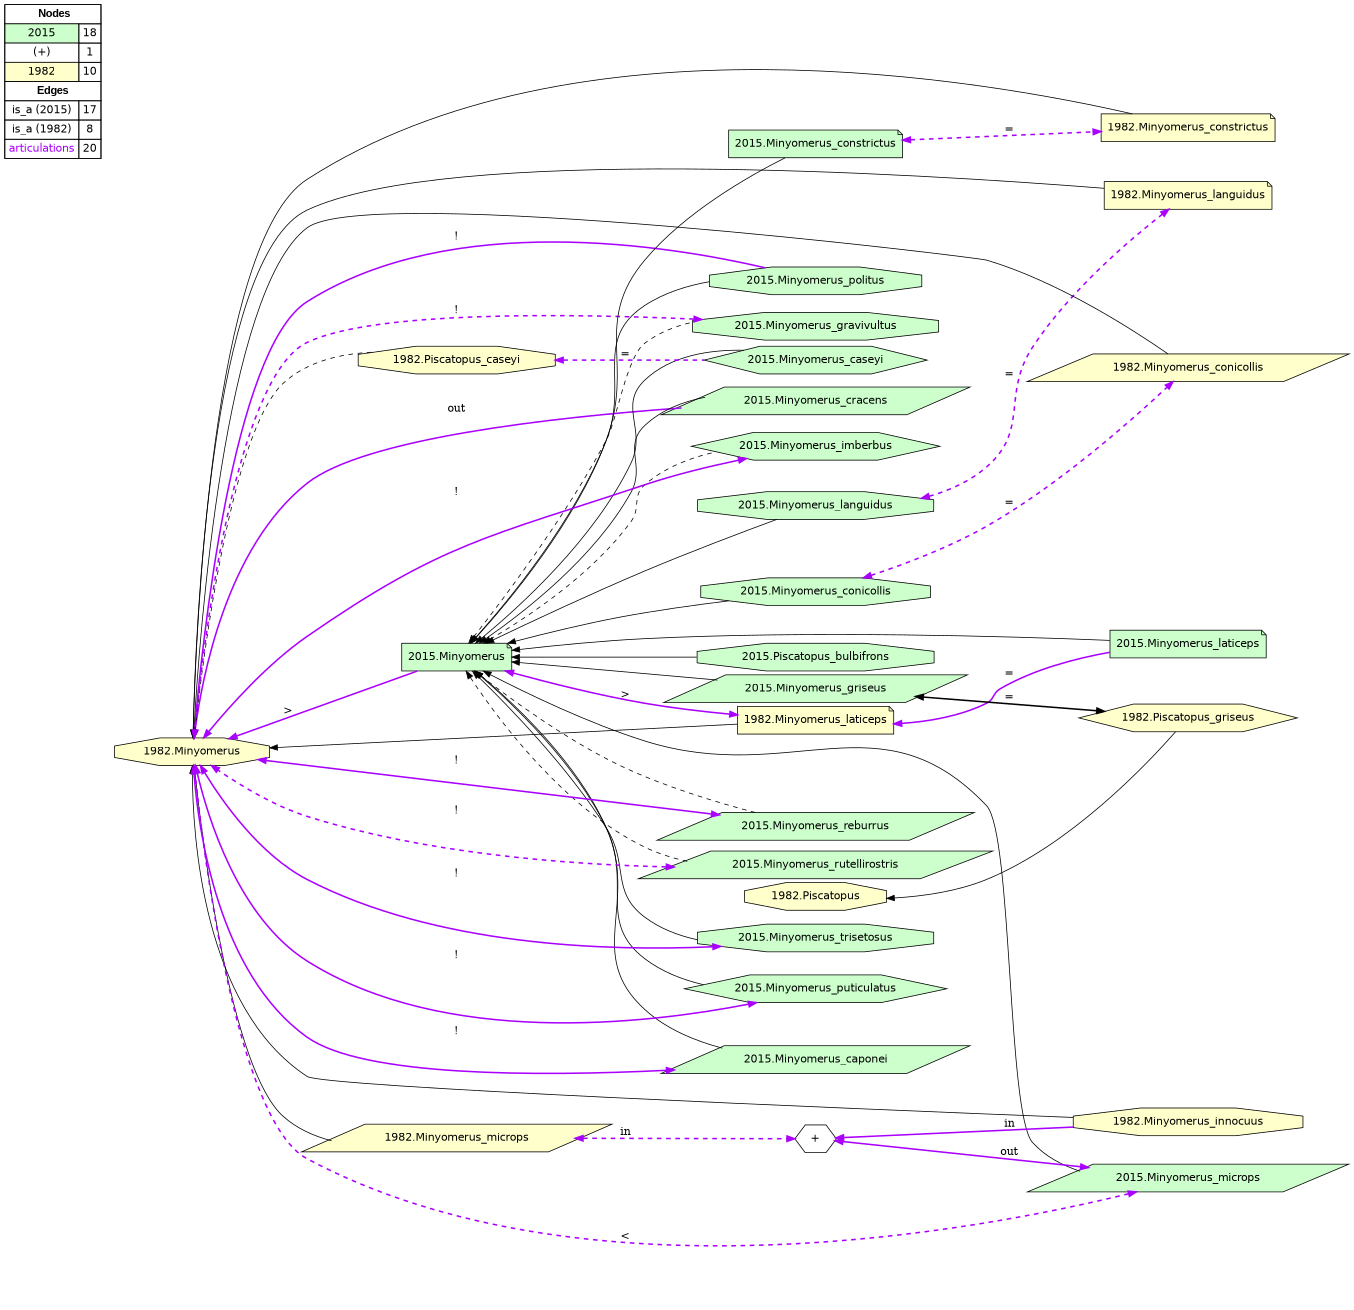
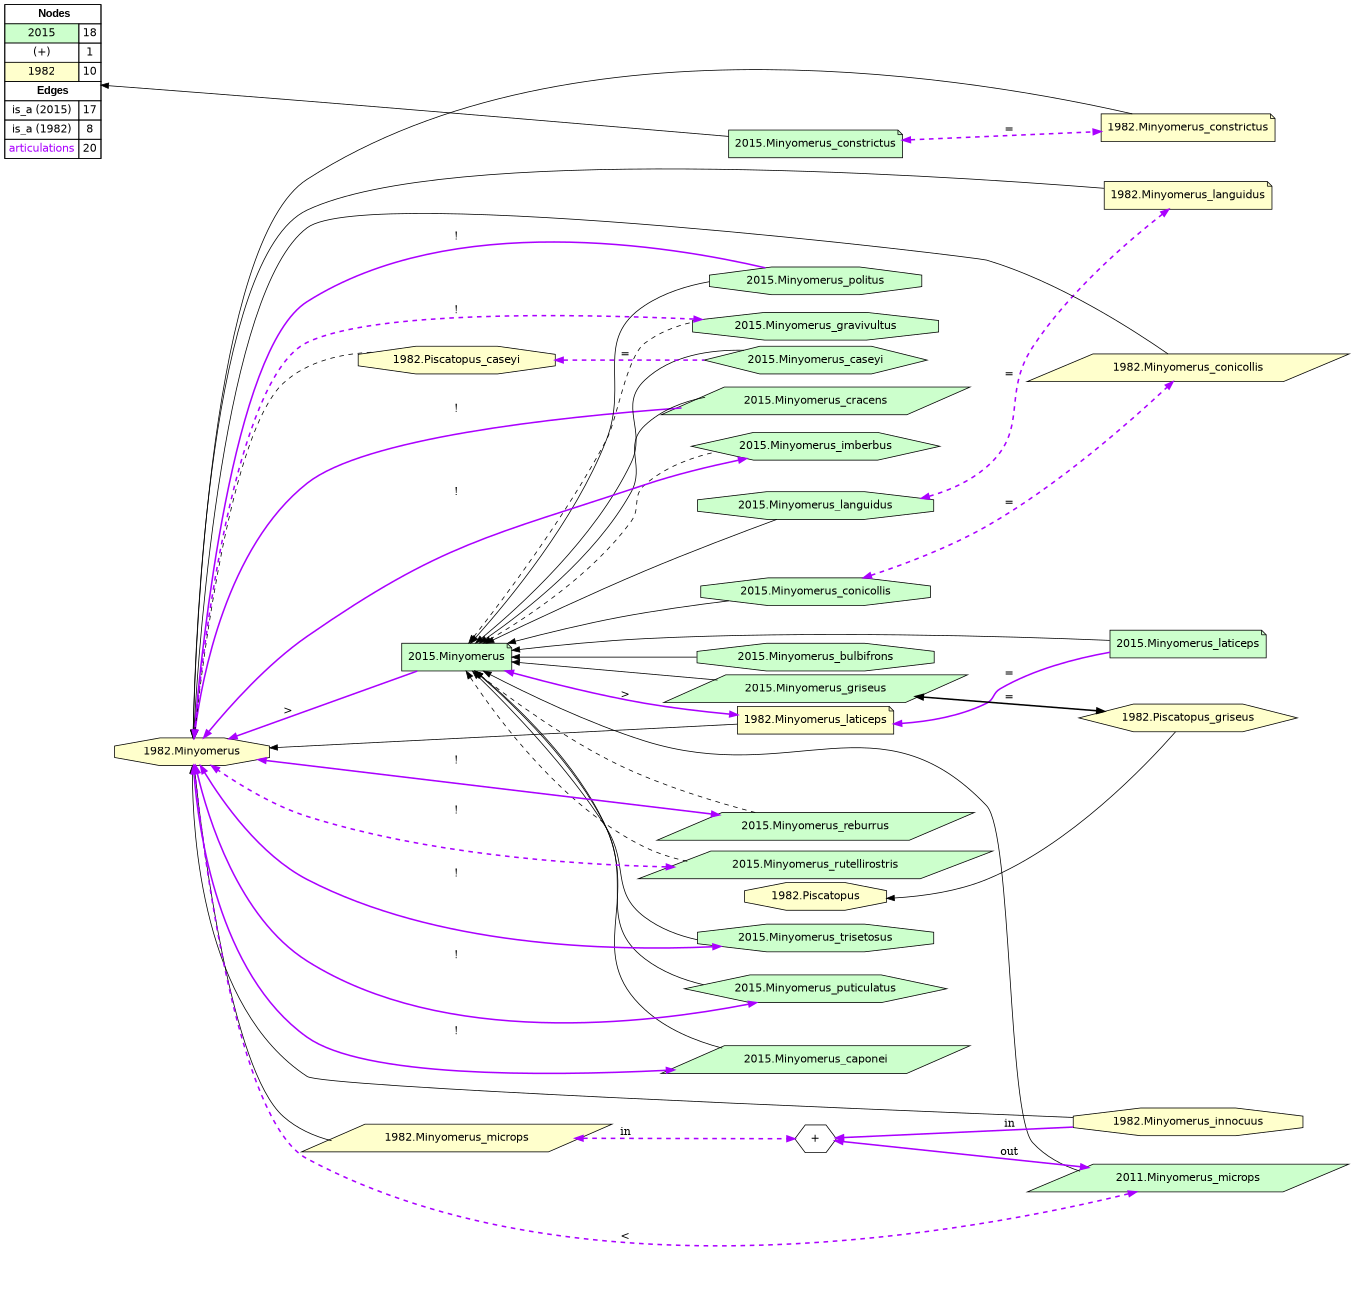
(621, 304) -> (419, 110)
(457, 409) -> (457, 409)
(816, 657) -> (816, 657)
(1188, 1178) -> (1188, 1178)
